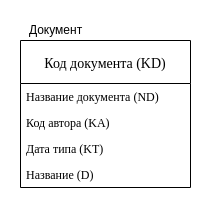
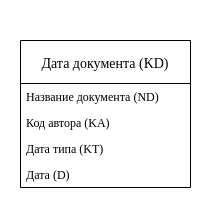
(56, 31) -> none
(105, 63) -> (105, 63)
(65, 175) -> (51, 175)
